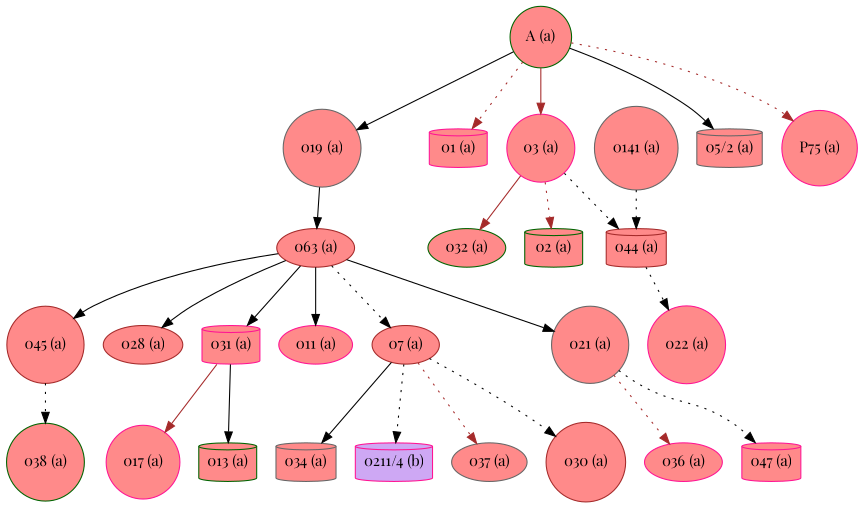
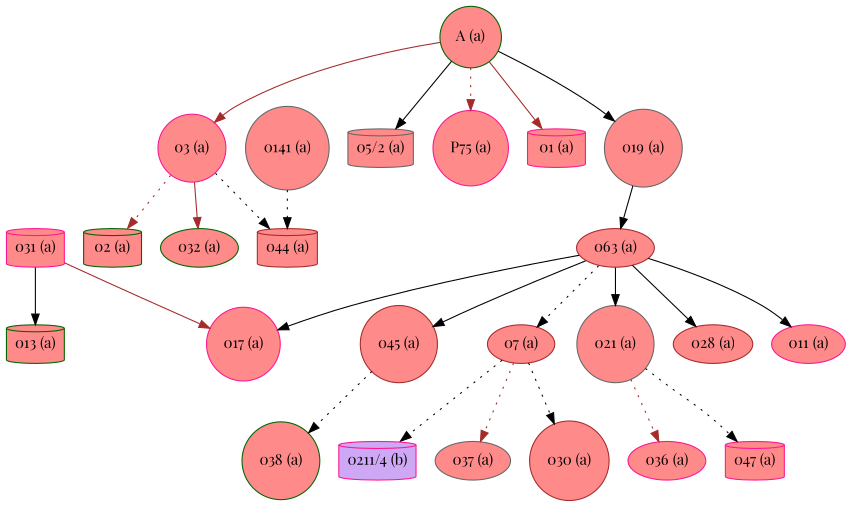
(501, 91) -> (512, 91)
(278, 292) -> (432, 285)
(687, 345) -> none
(306, 462) -> none
